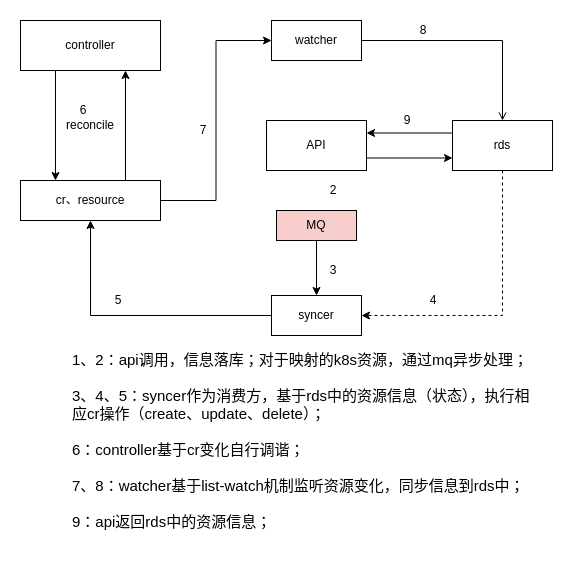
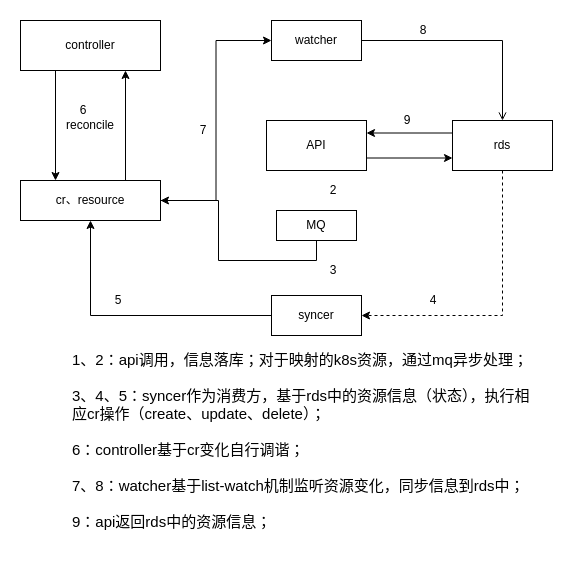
(317, 226) -> (317, 226)
(317, 273) -> (240, 261)
